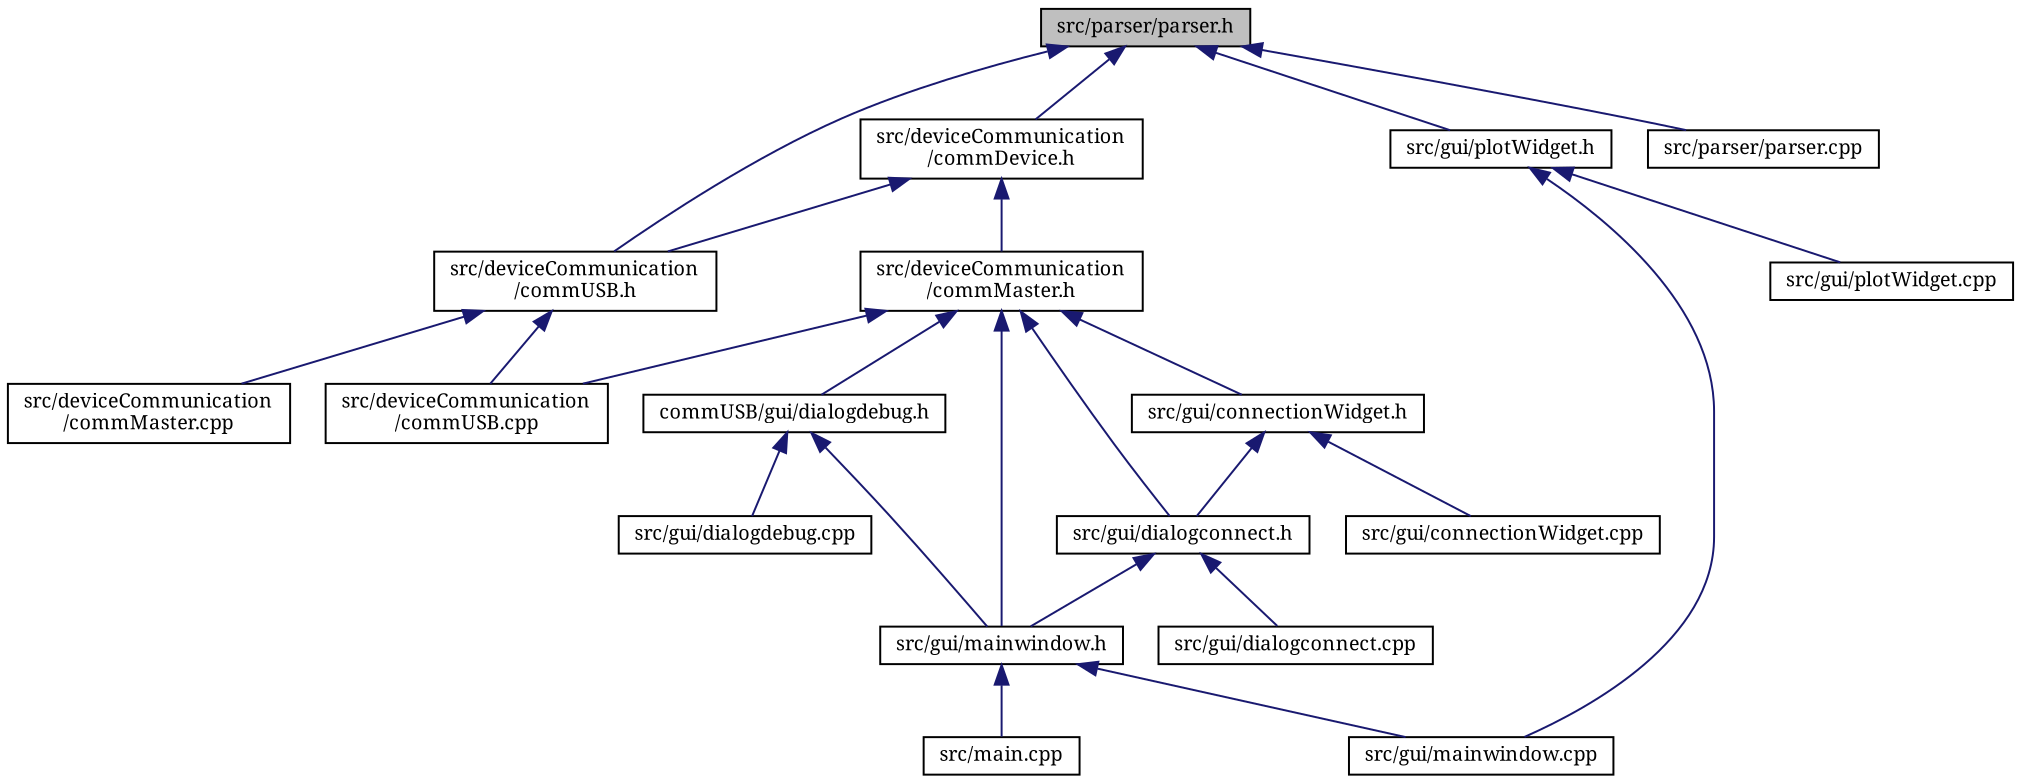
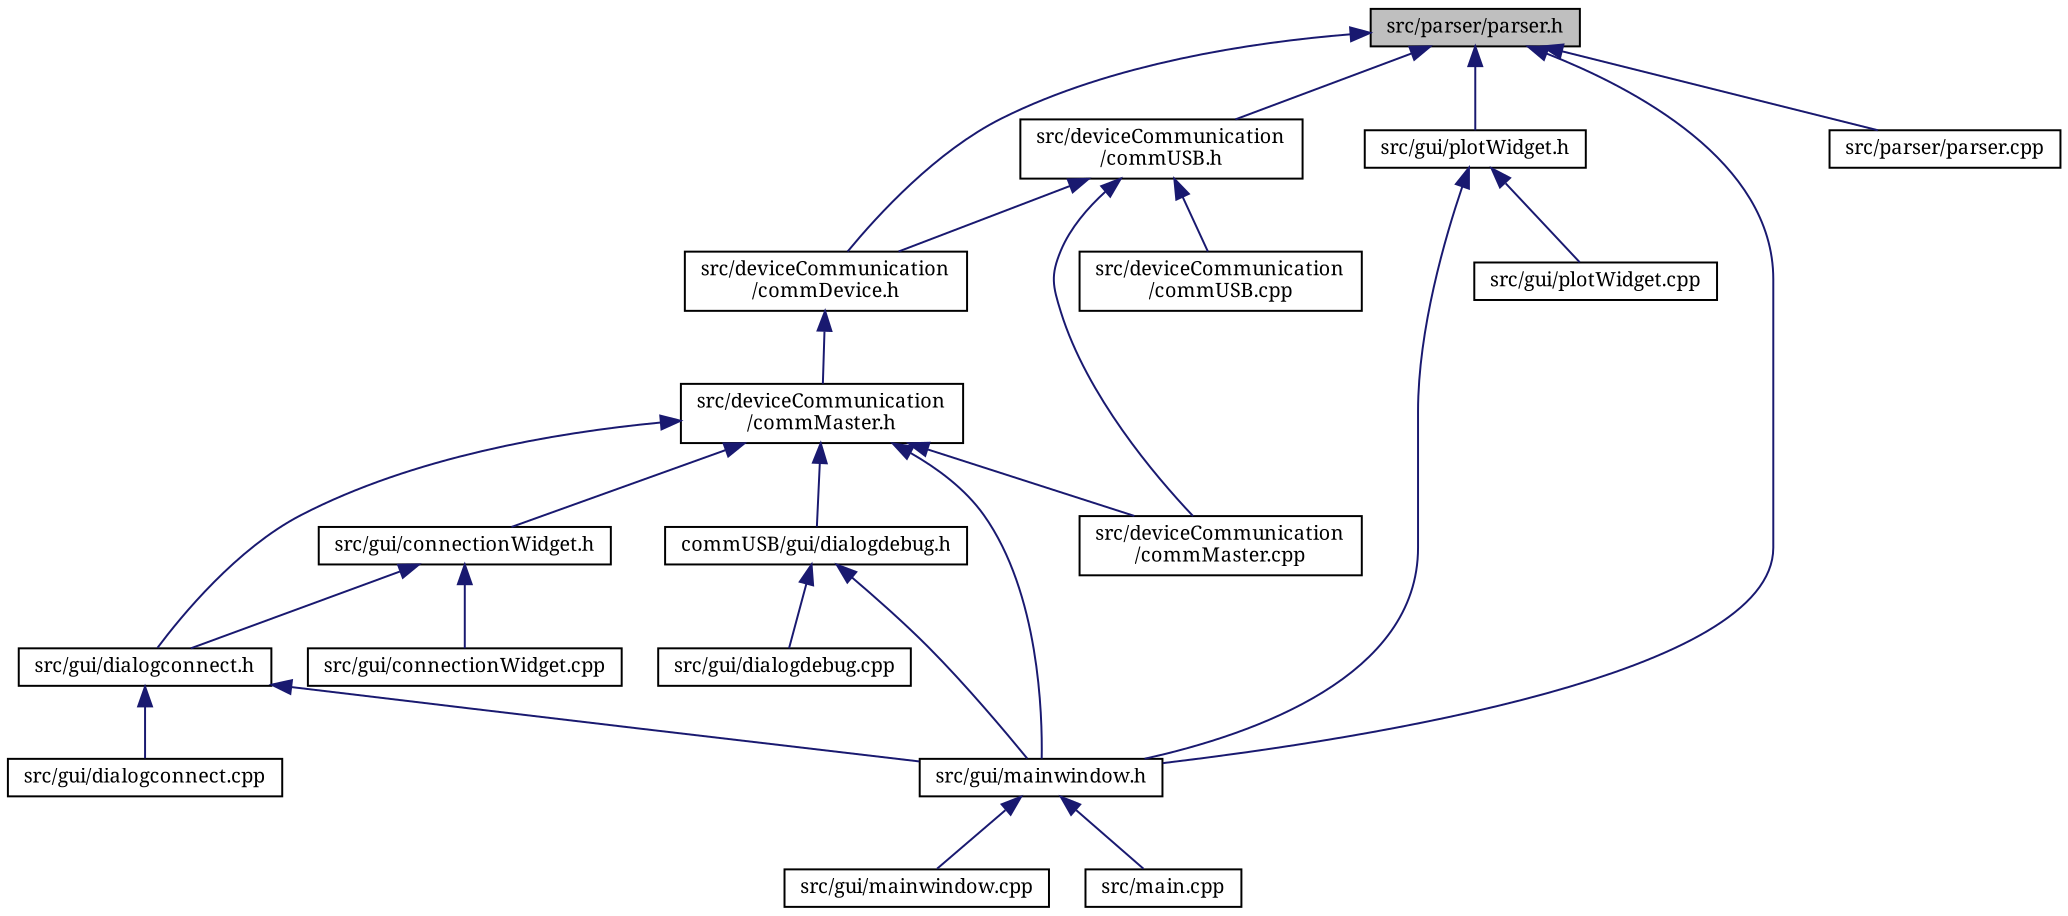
(779, 218) -> (984, 219)
(725, 350) -> (1031, 483)
(1714, 471) -> (1418, 551)
none -> (1761, 578)
